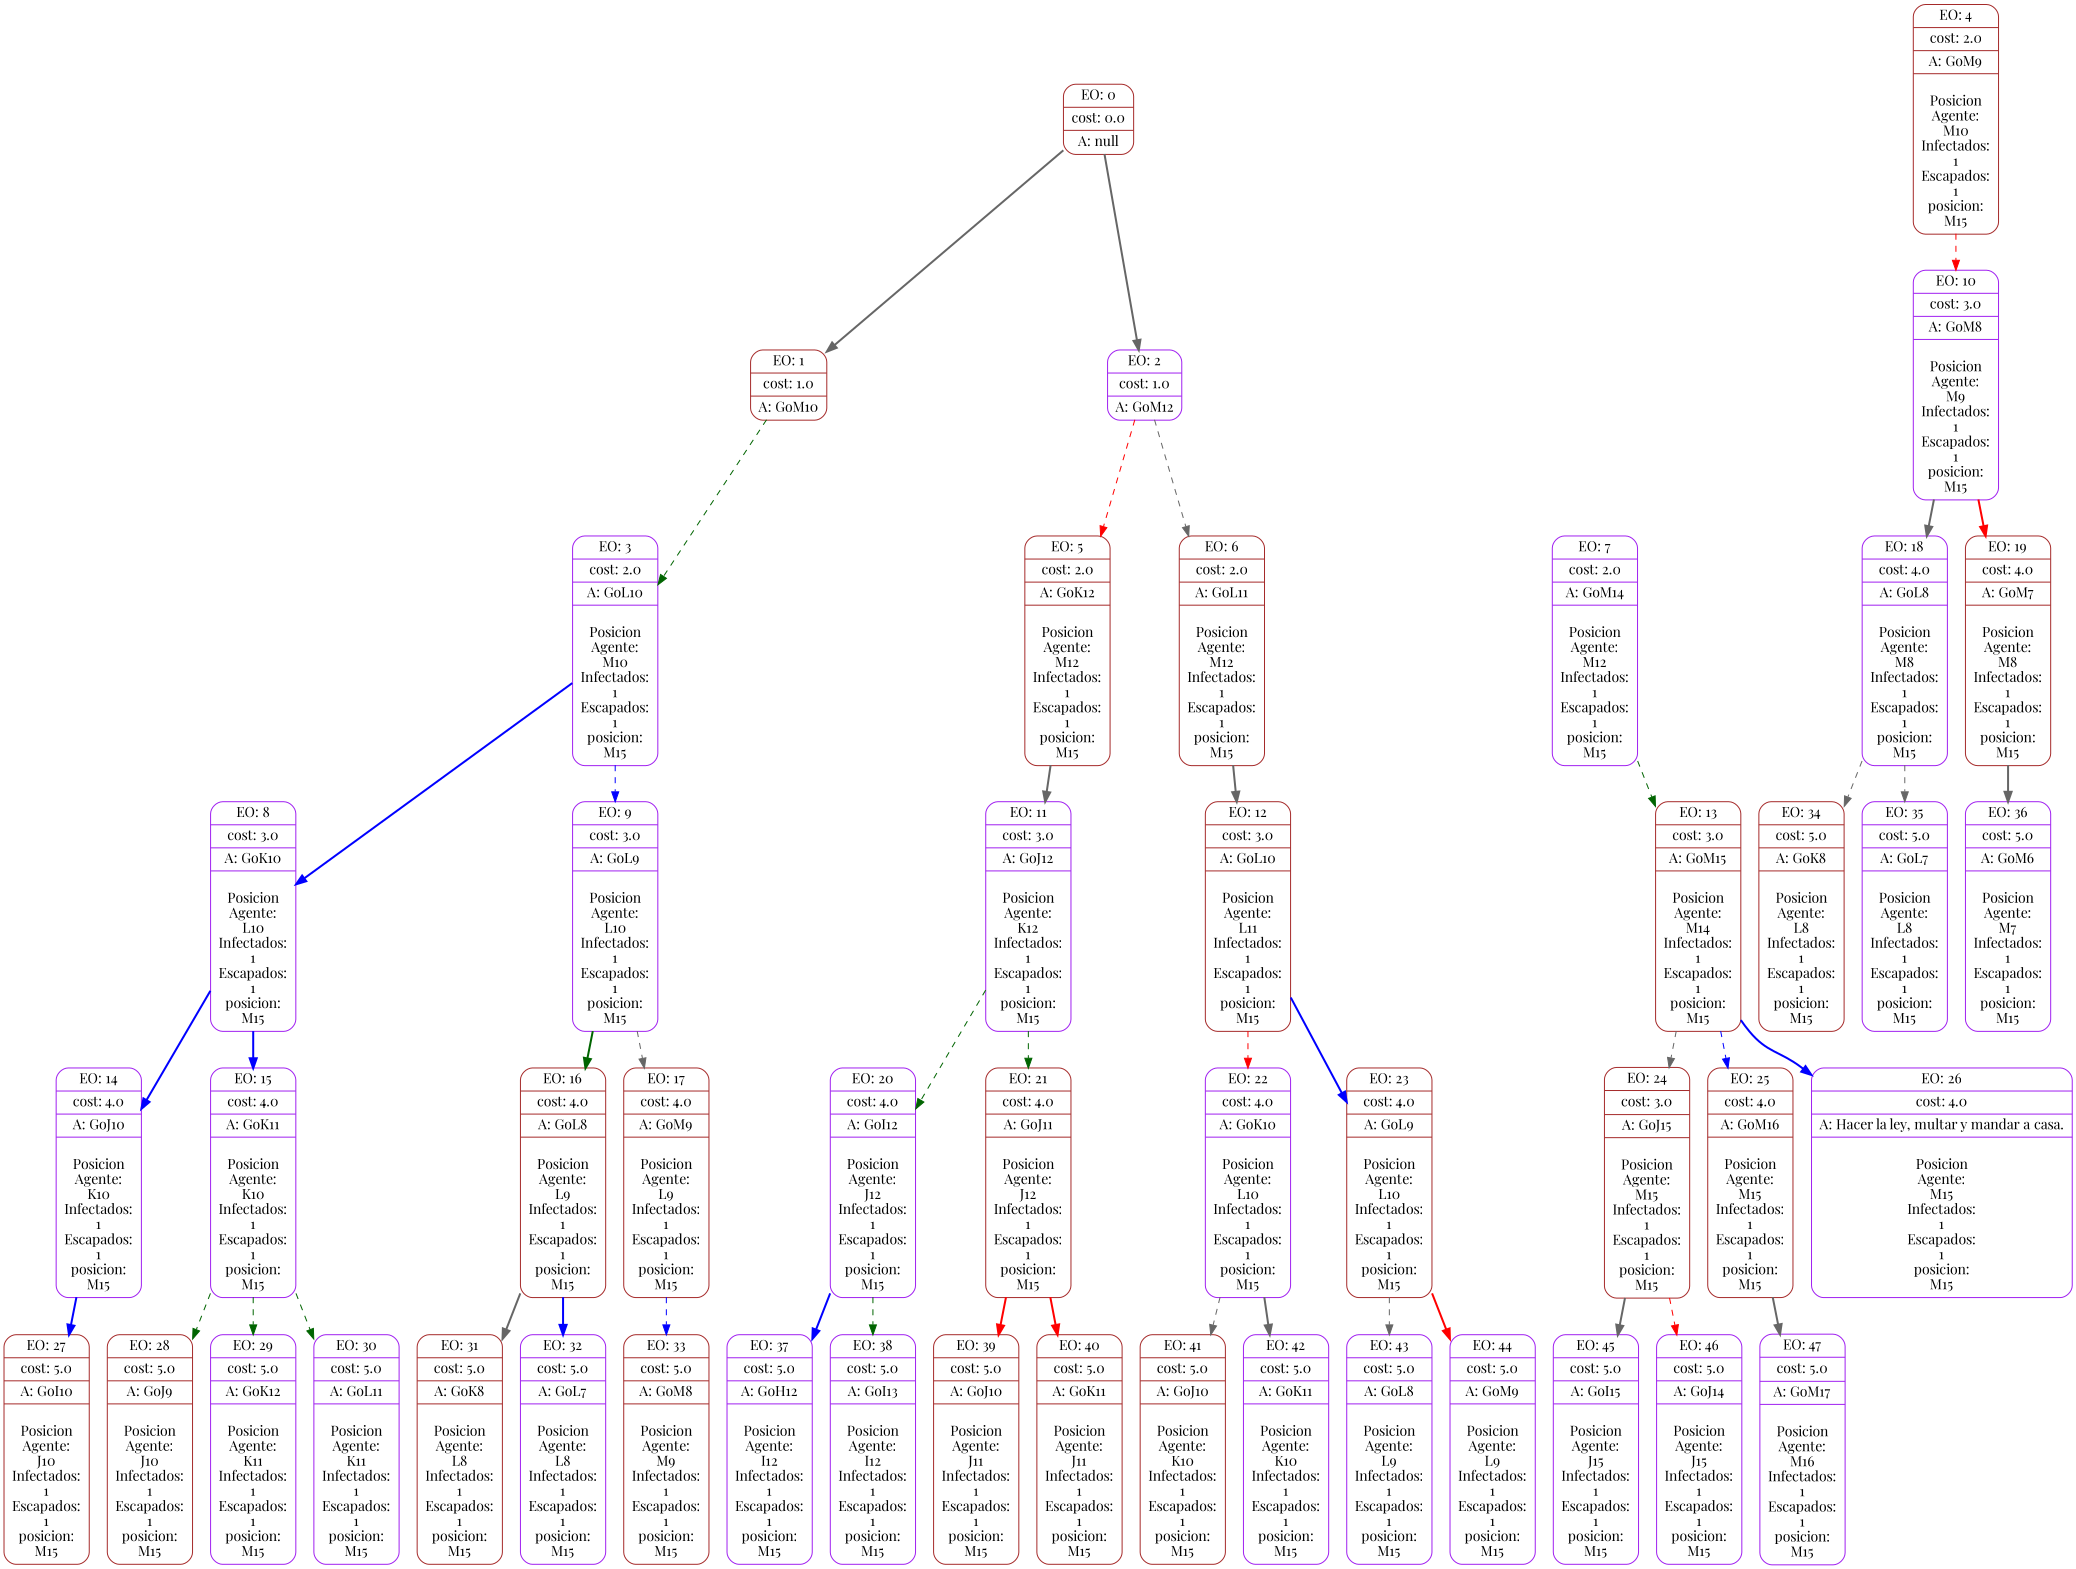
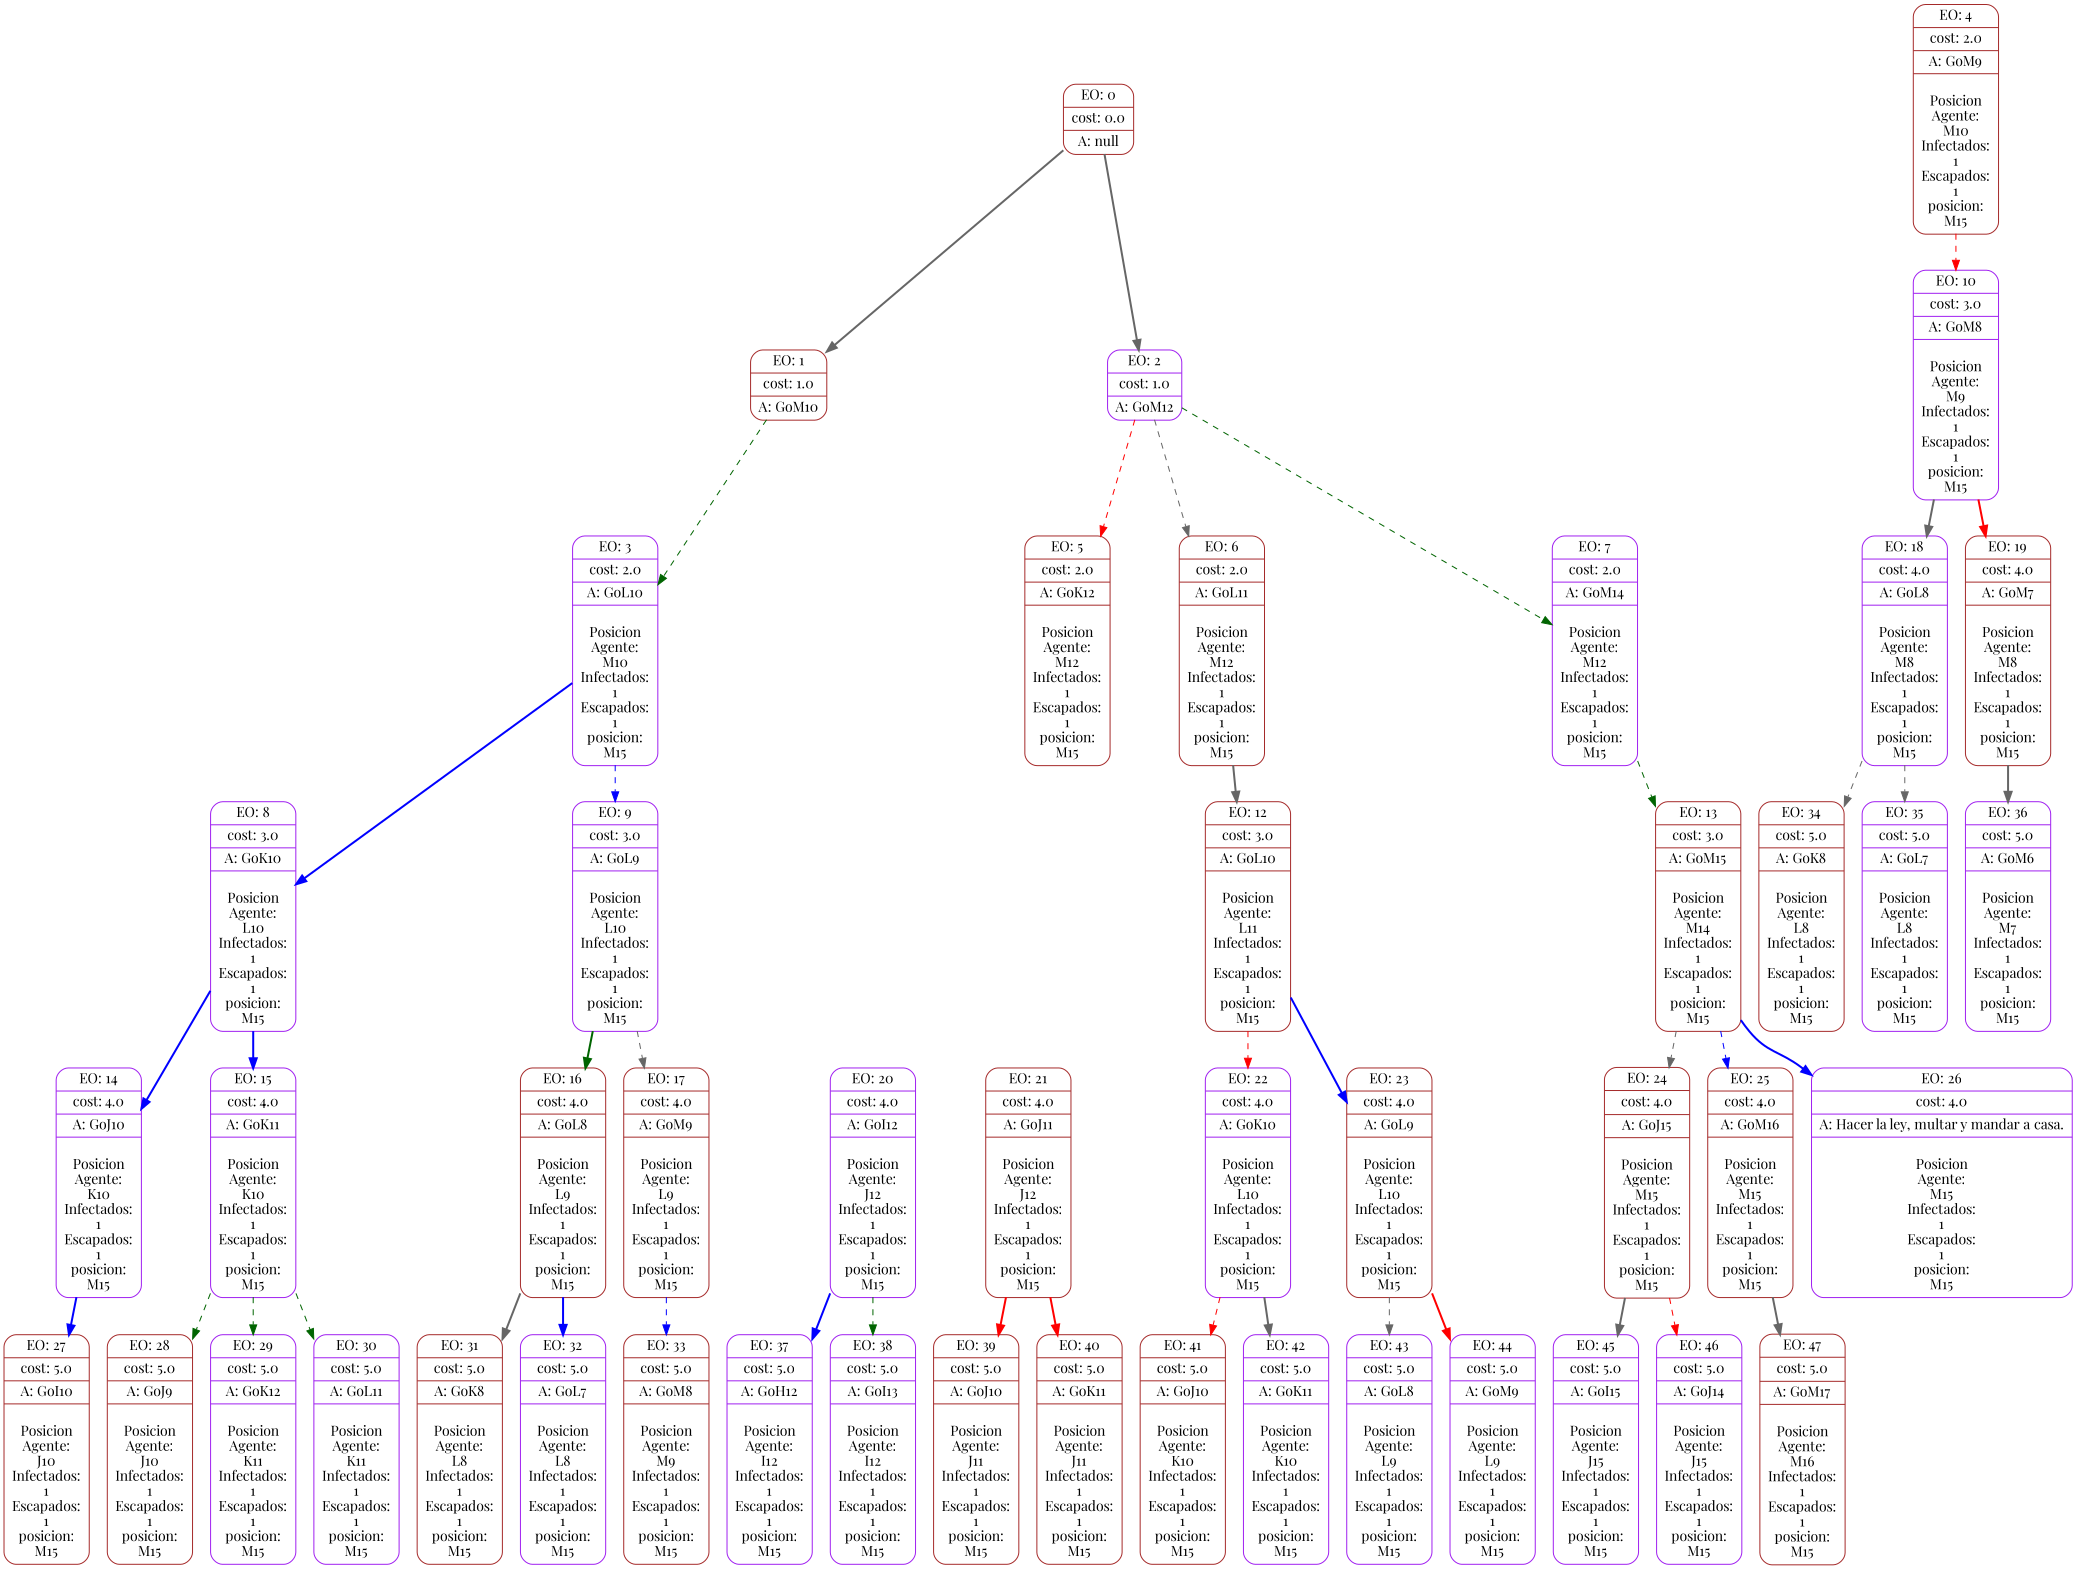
none -> (1363, 514)
(1028, 917) -> none
(1647, 1102) -> (1647, 1102)
(1217, 1311) -> (1217, 1311)
(1802, 1450) -> (1802, 1450)
